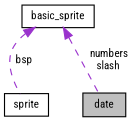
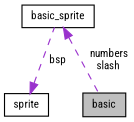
(10, 62) -> (44, 55)
(104, 105) -> (104, 105)
